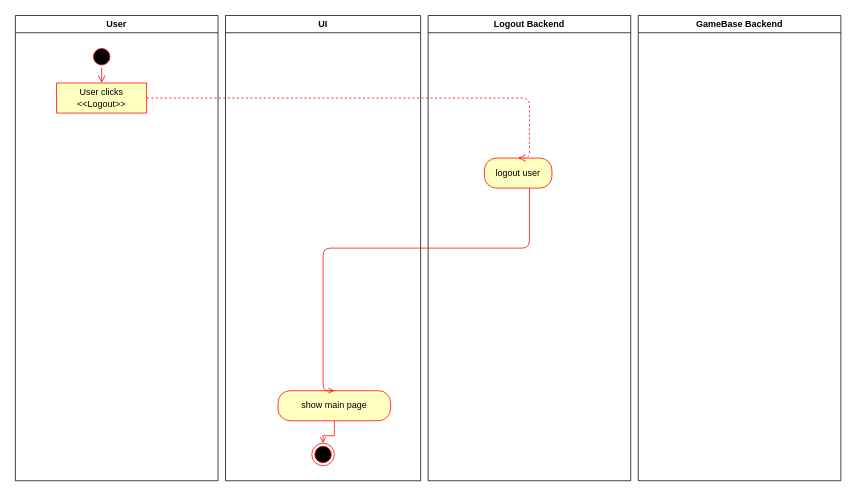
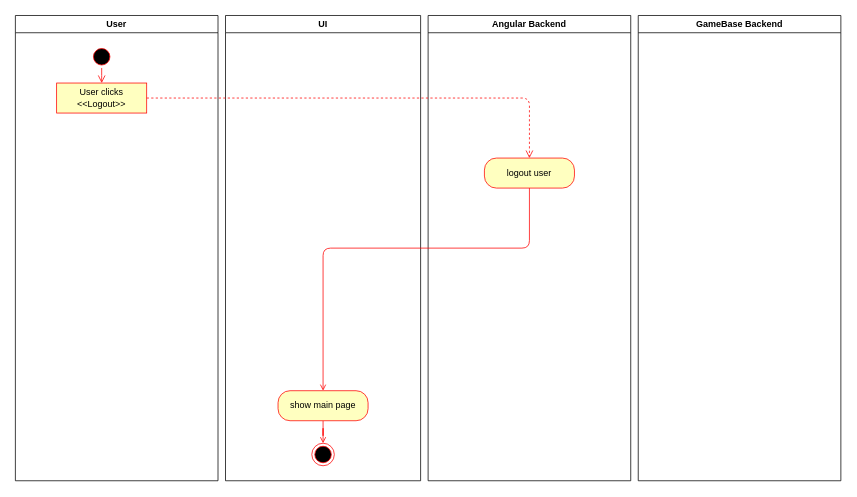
(529, 24) -> (529, 24)
(518, 173) -> (529, 173)
(334, 405) -> (323, 405)
